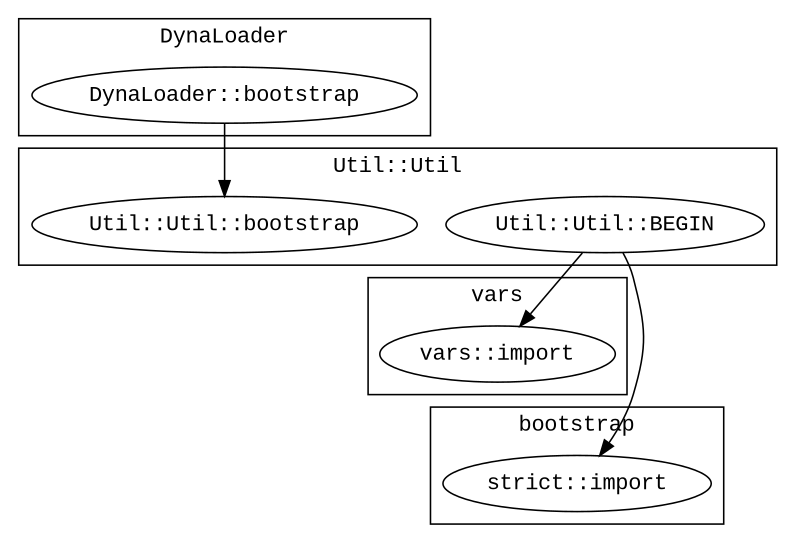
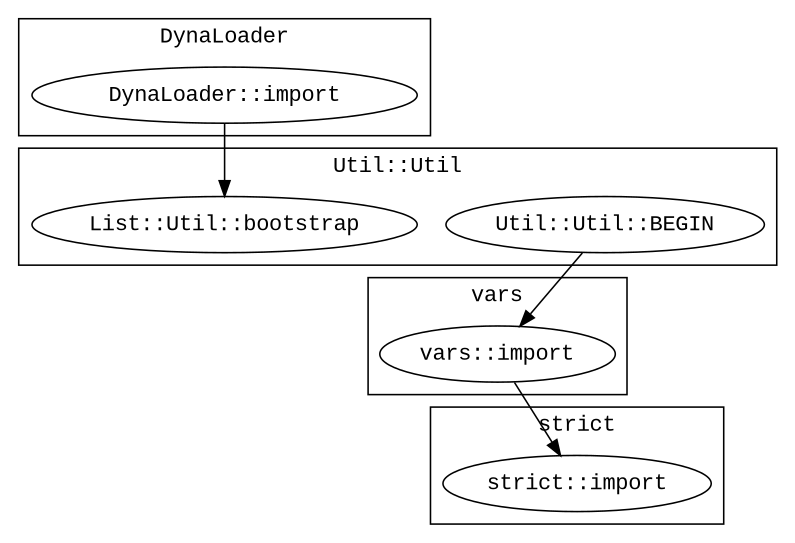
(225, 95) -> (225, 95)
(225, 225) -> (225, 225)
(643, 350) -> (536, 417)
(577, 425) -> (577, 425)
